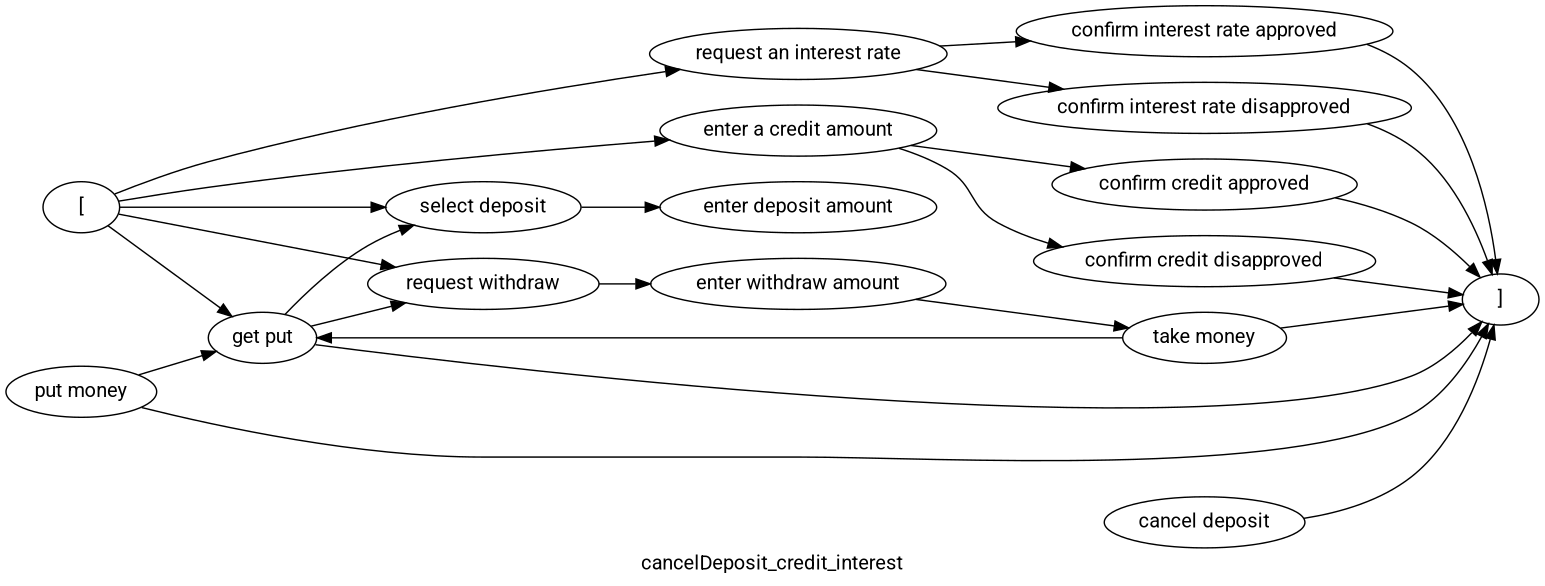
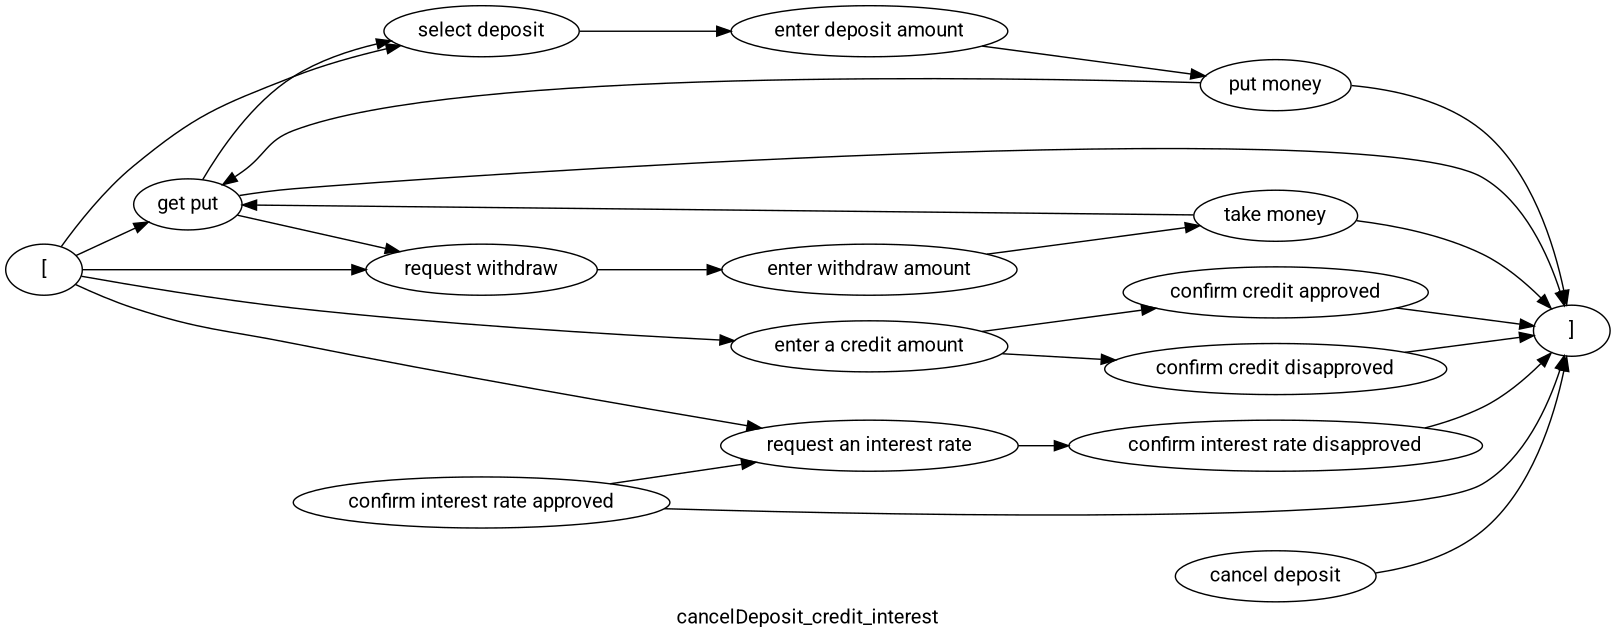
(978, 44) -> (676, 474)
none -> (1087, 60)
